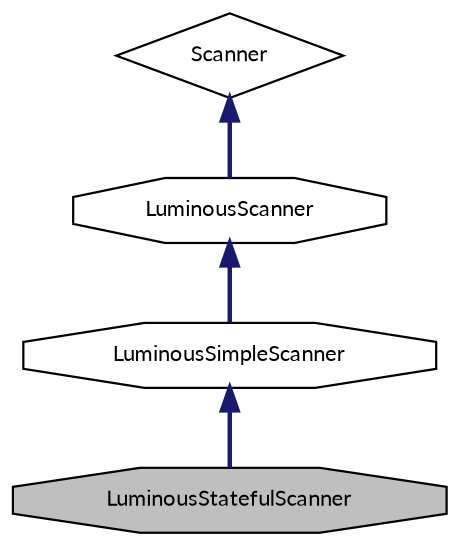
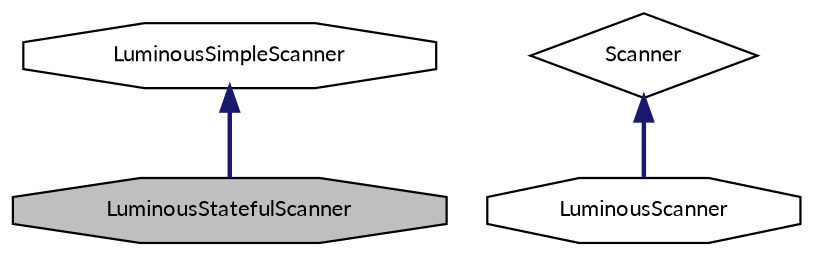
(230, 294) -> none
